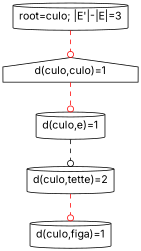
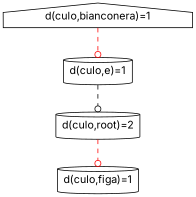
(71, 17) -> none
(71, 71) -> (98, 17)
(71, 180) -> (98, 126)
